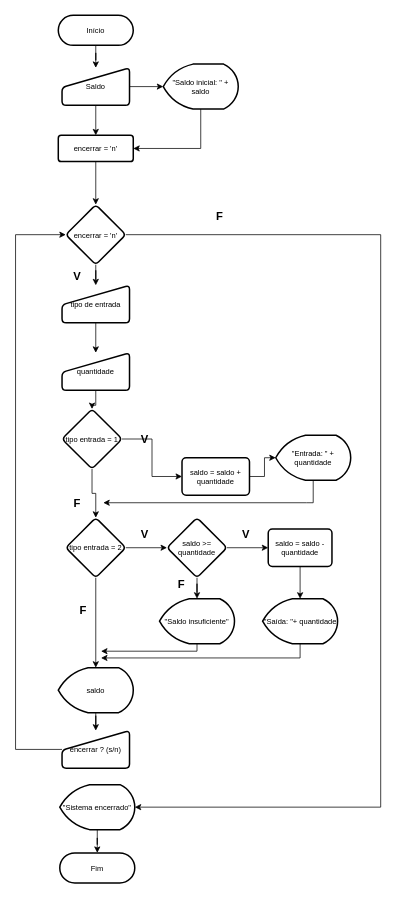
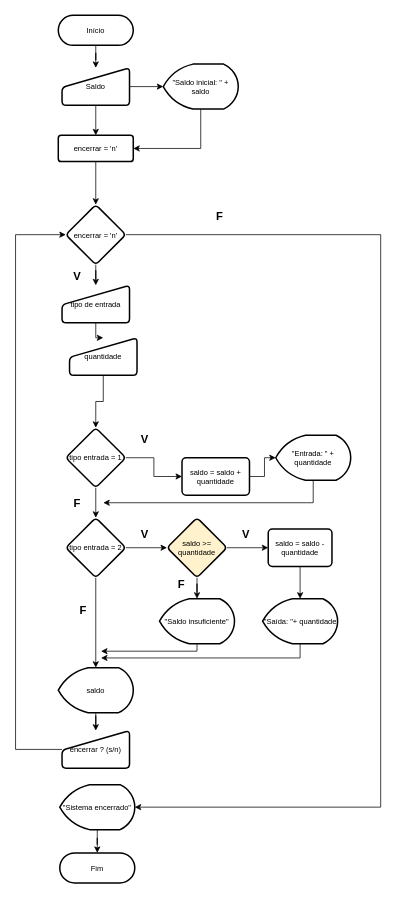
(96, 372) -> (103, 357)
(92, 439) -> (96, 458)
(197, 548) -> (197, 548)
